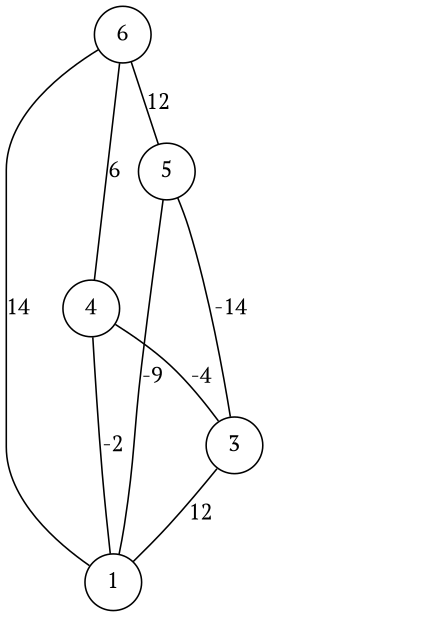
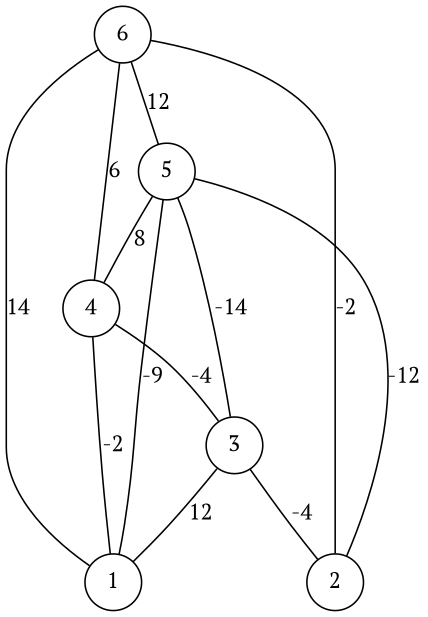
none -> (128, 239)
none -> (335, 582)
